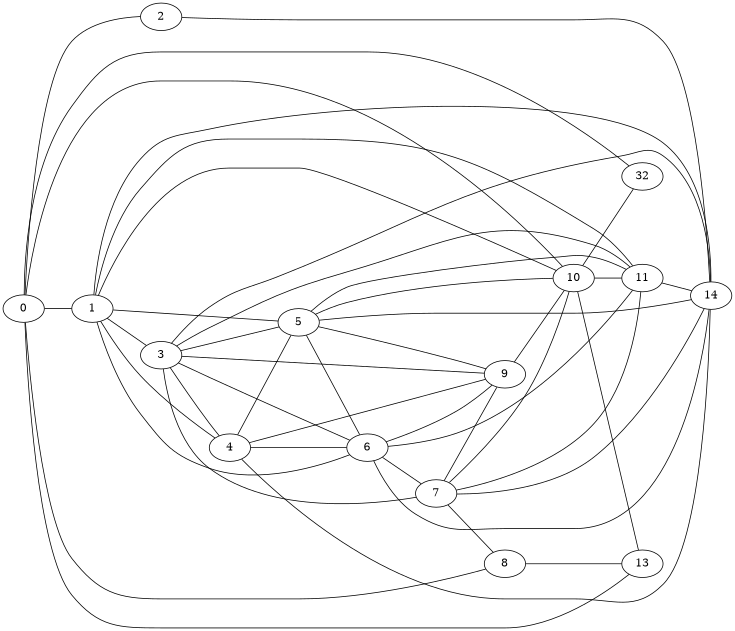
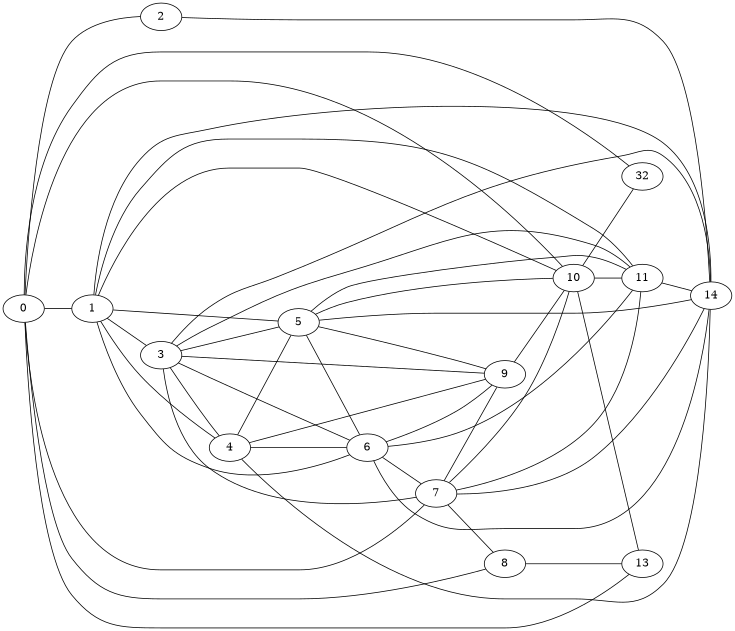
none -> (149, 567)
